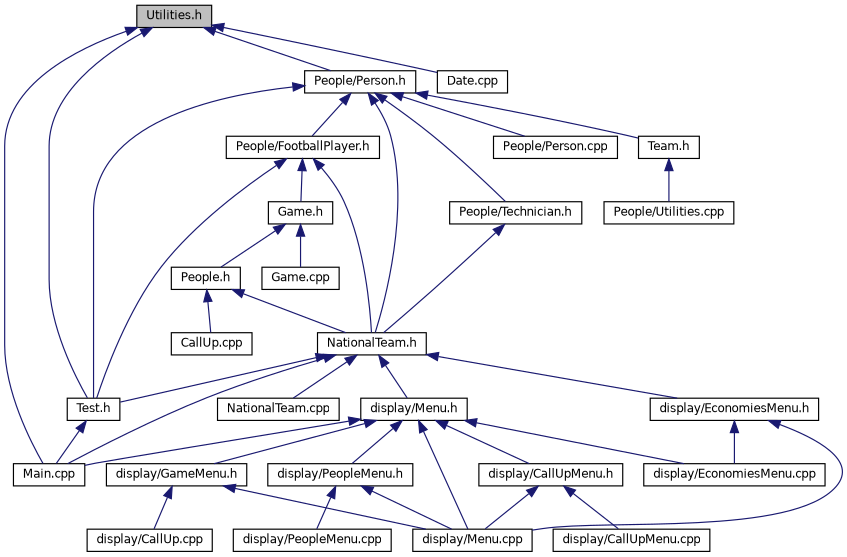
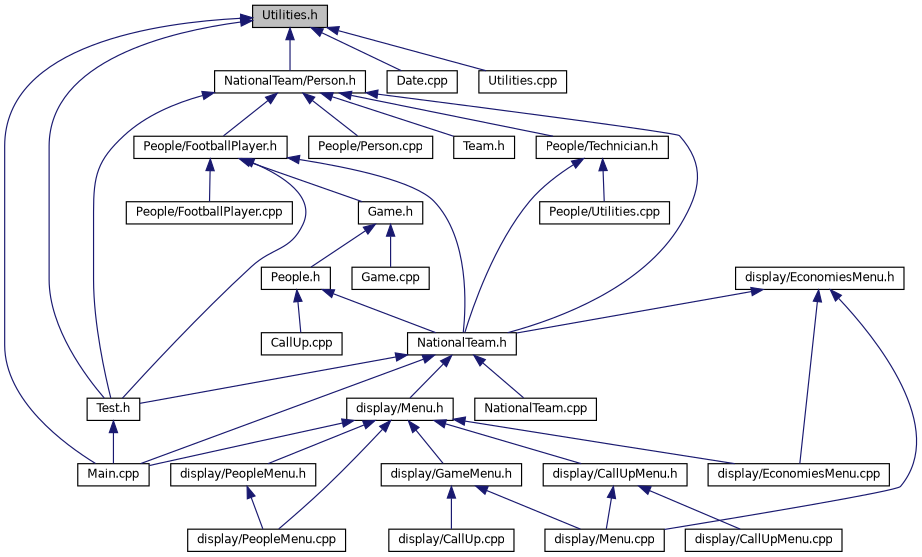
(360, 82) -> (290, 82)
none -> (523, 82)
(669, 186) -> (604, 186)
none -> (209, 213)
(558, 377) -> (634, 312)
(446, 480) -> (332, 481)
(412, 510) -> none
